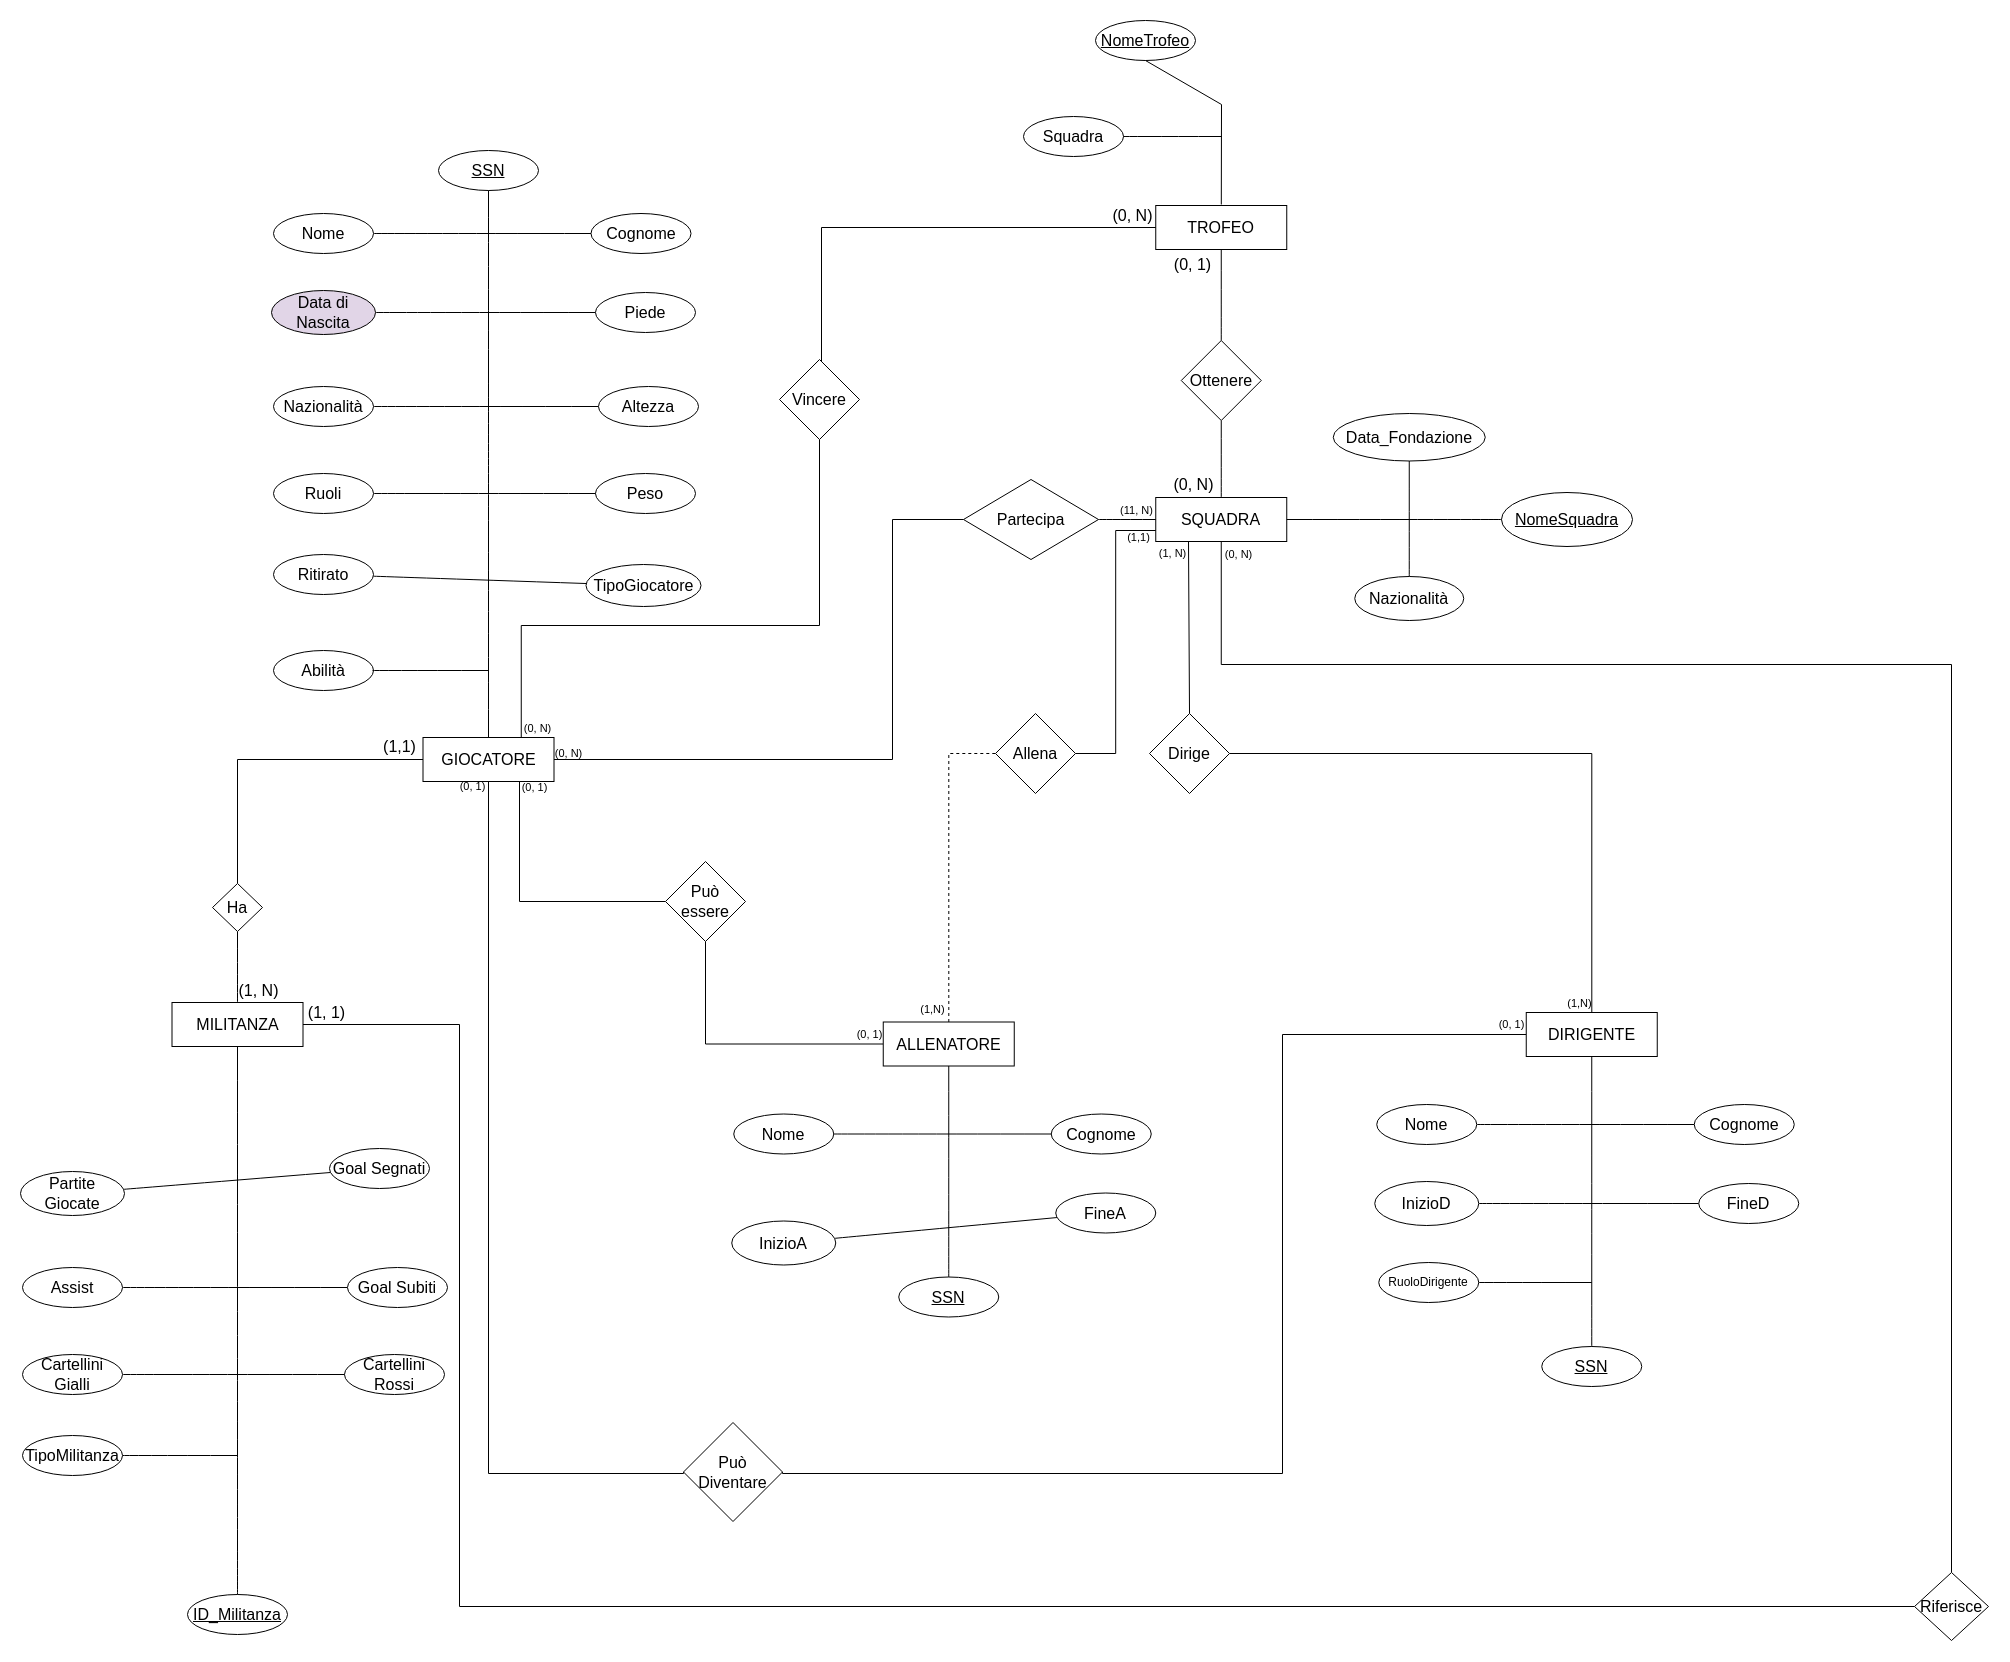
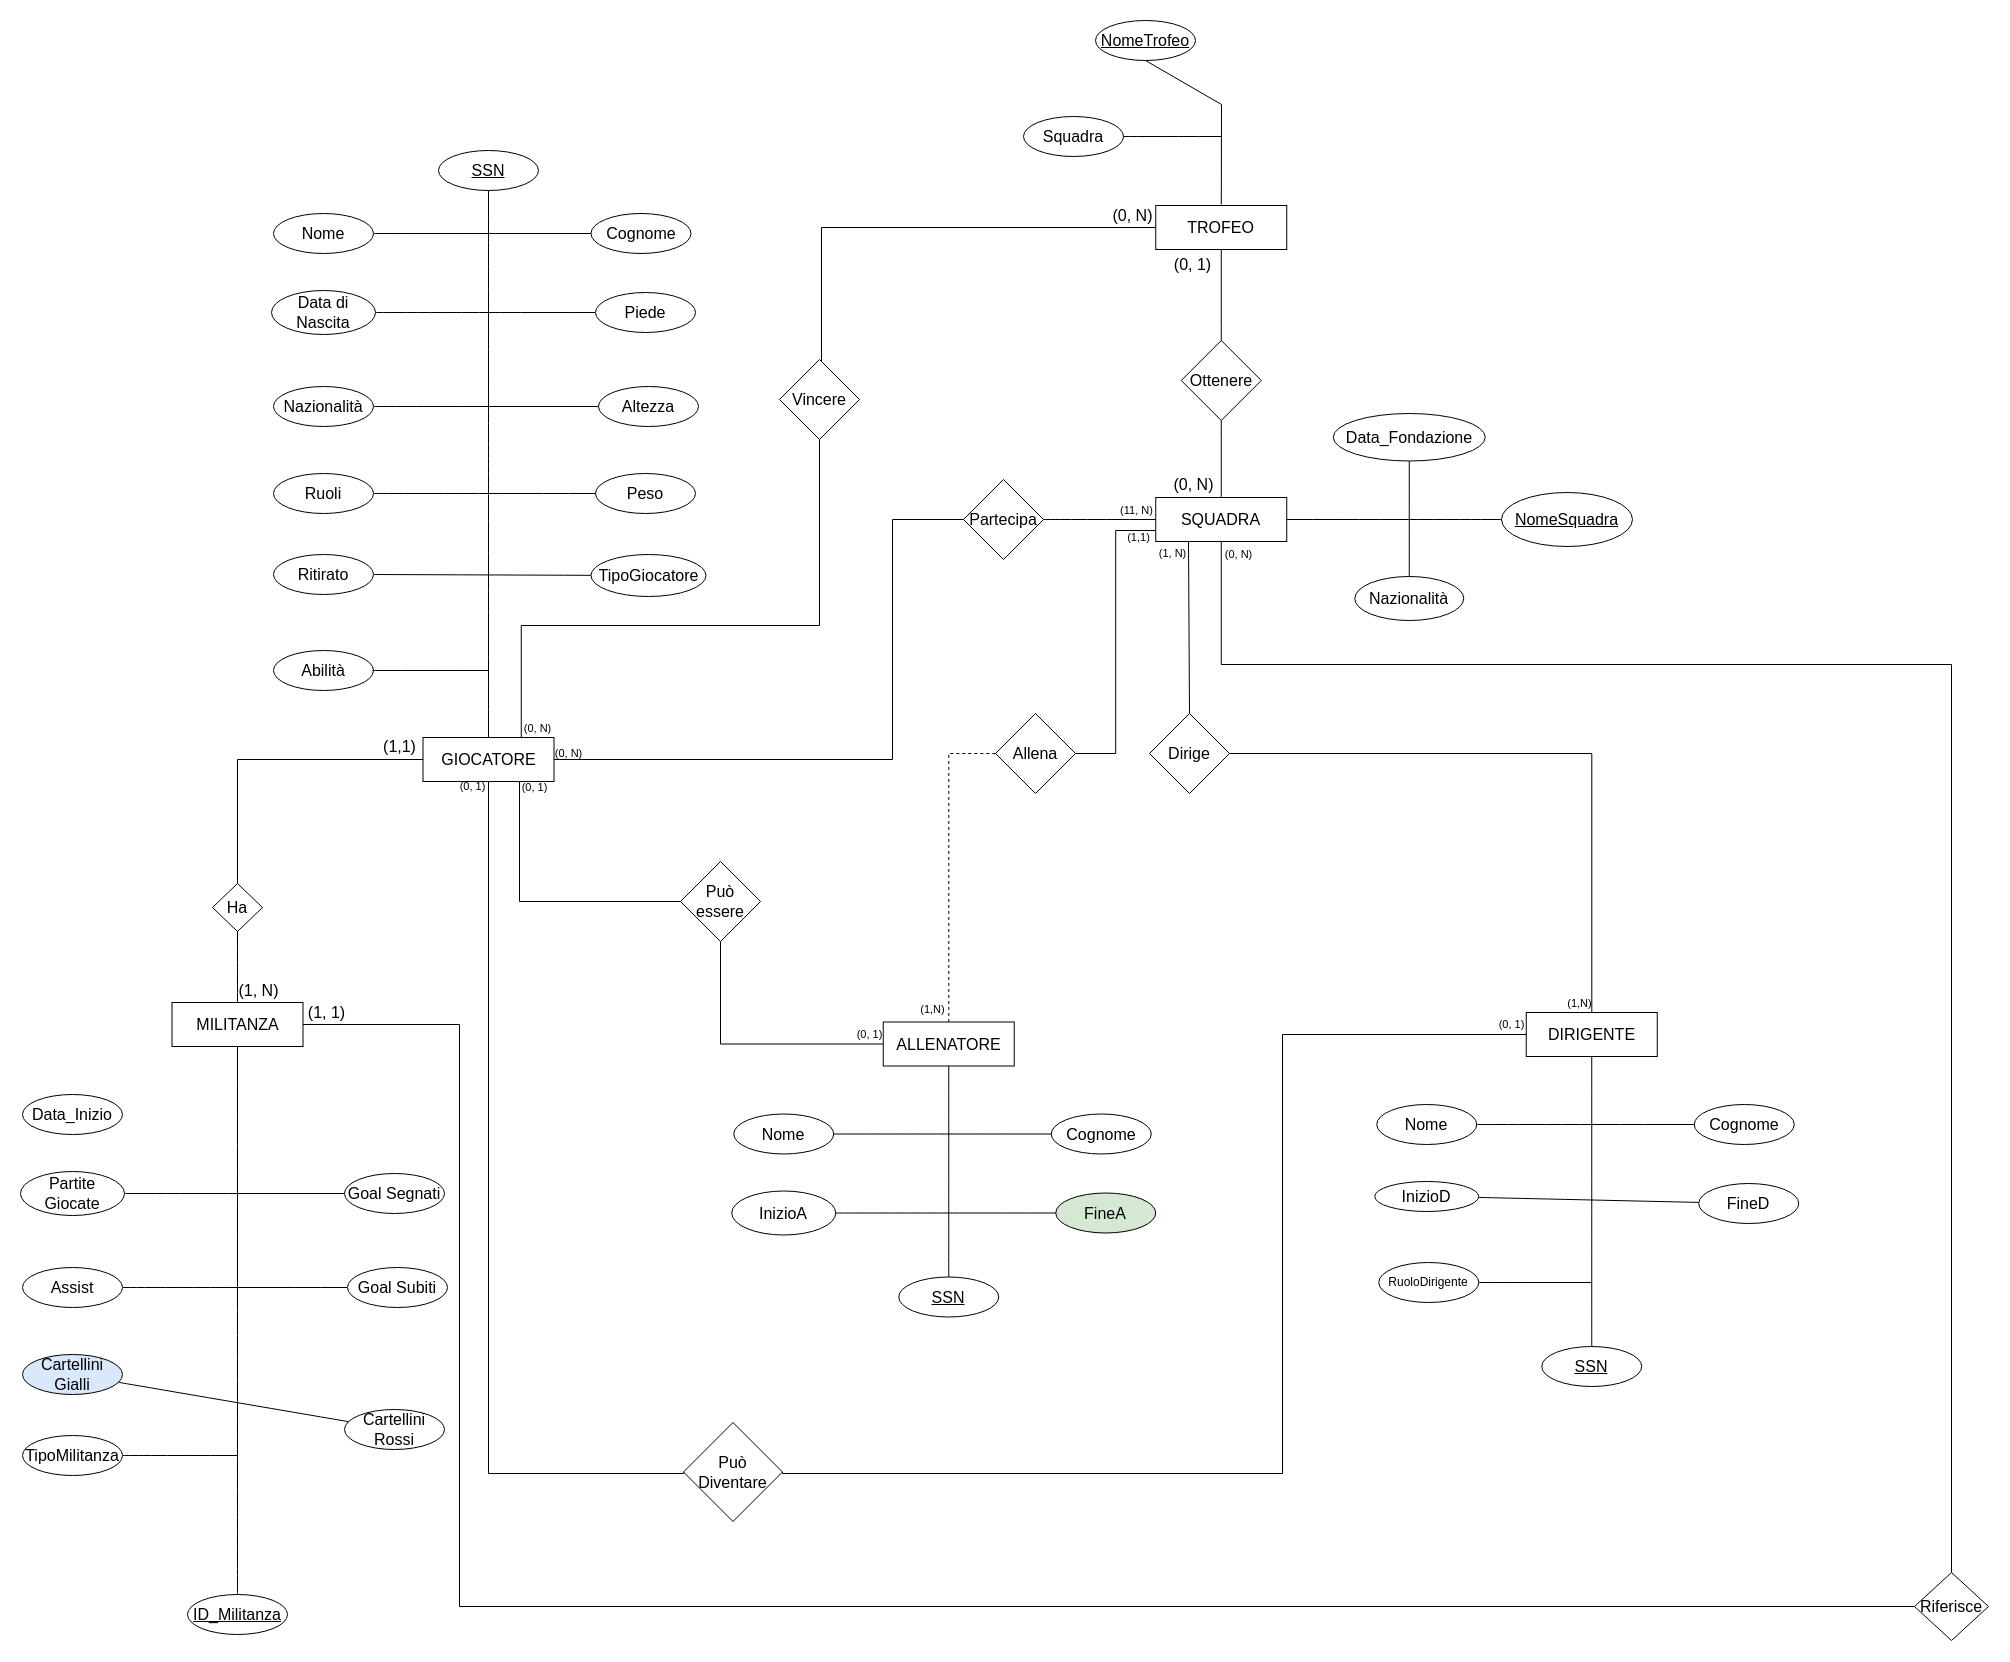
(324, 313) -> (324, 313)
(1031, 520) -> (1004, 520)
(644, 586) -> (649, 576)
(706, 902) -> (721, 902)
none -> (73, 1115)
(380, 1169) -> (395, 1194)
(1427, 1204) -> (1427, 1197)
(1106, 1213) -> (1106, 1213)
(784, 1243) -> (784, 1213)
(73, 1375) -> (73, 1375)
(395, 1375) -> (395, 1430)
